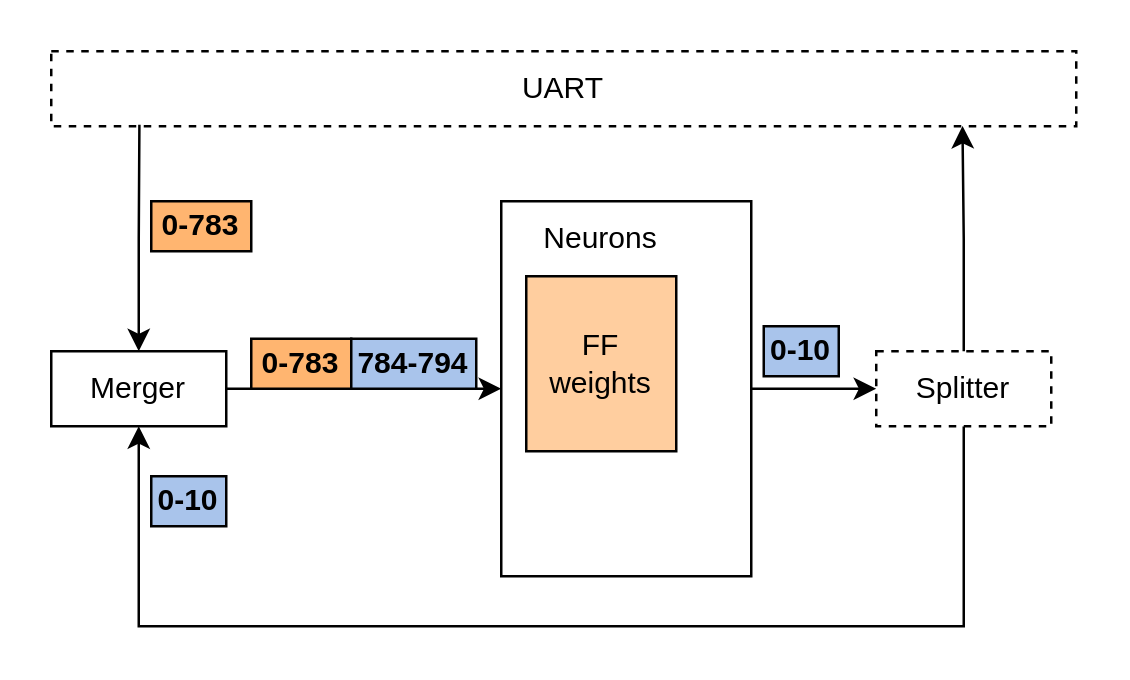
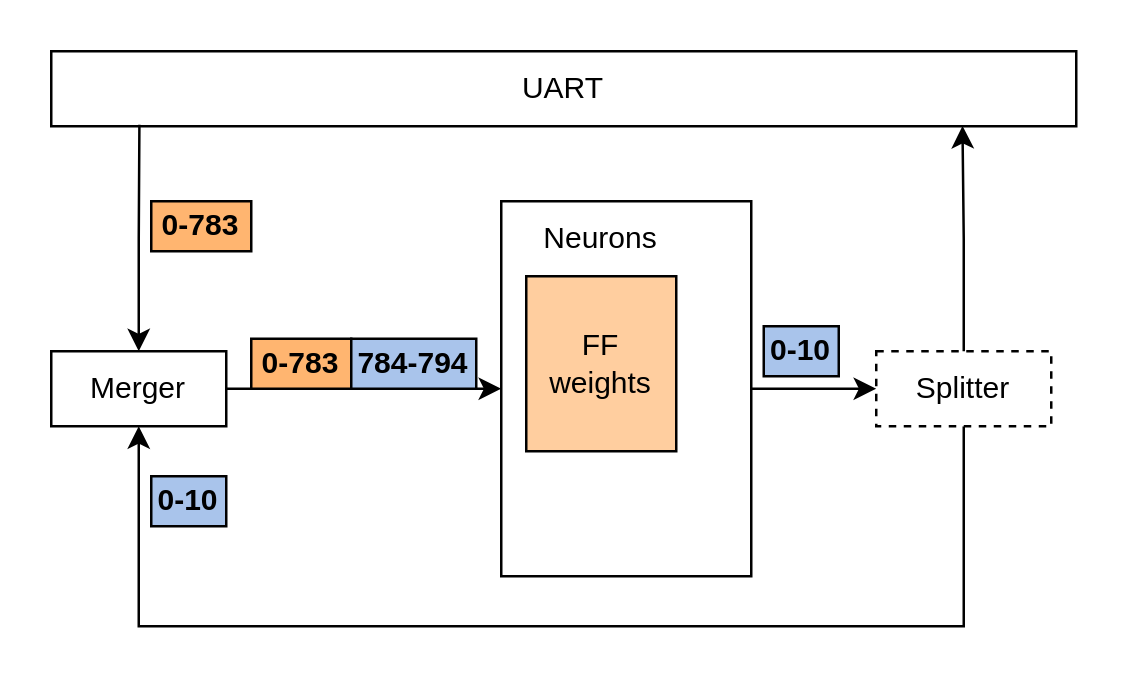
(564, 89) -> (564, 89)
